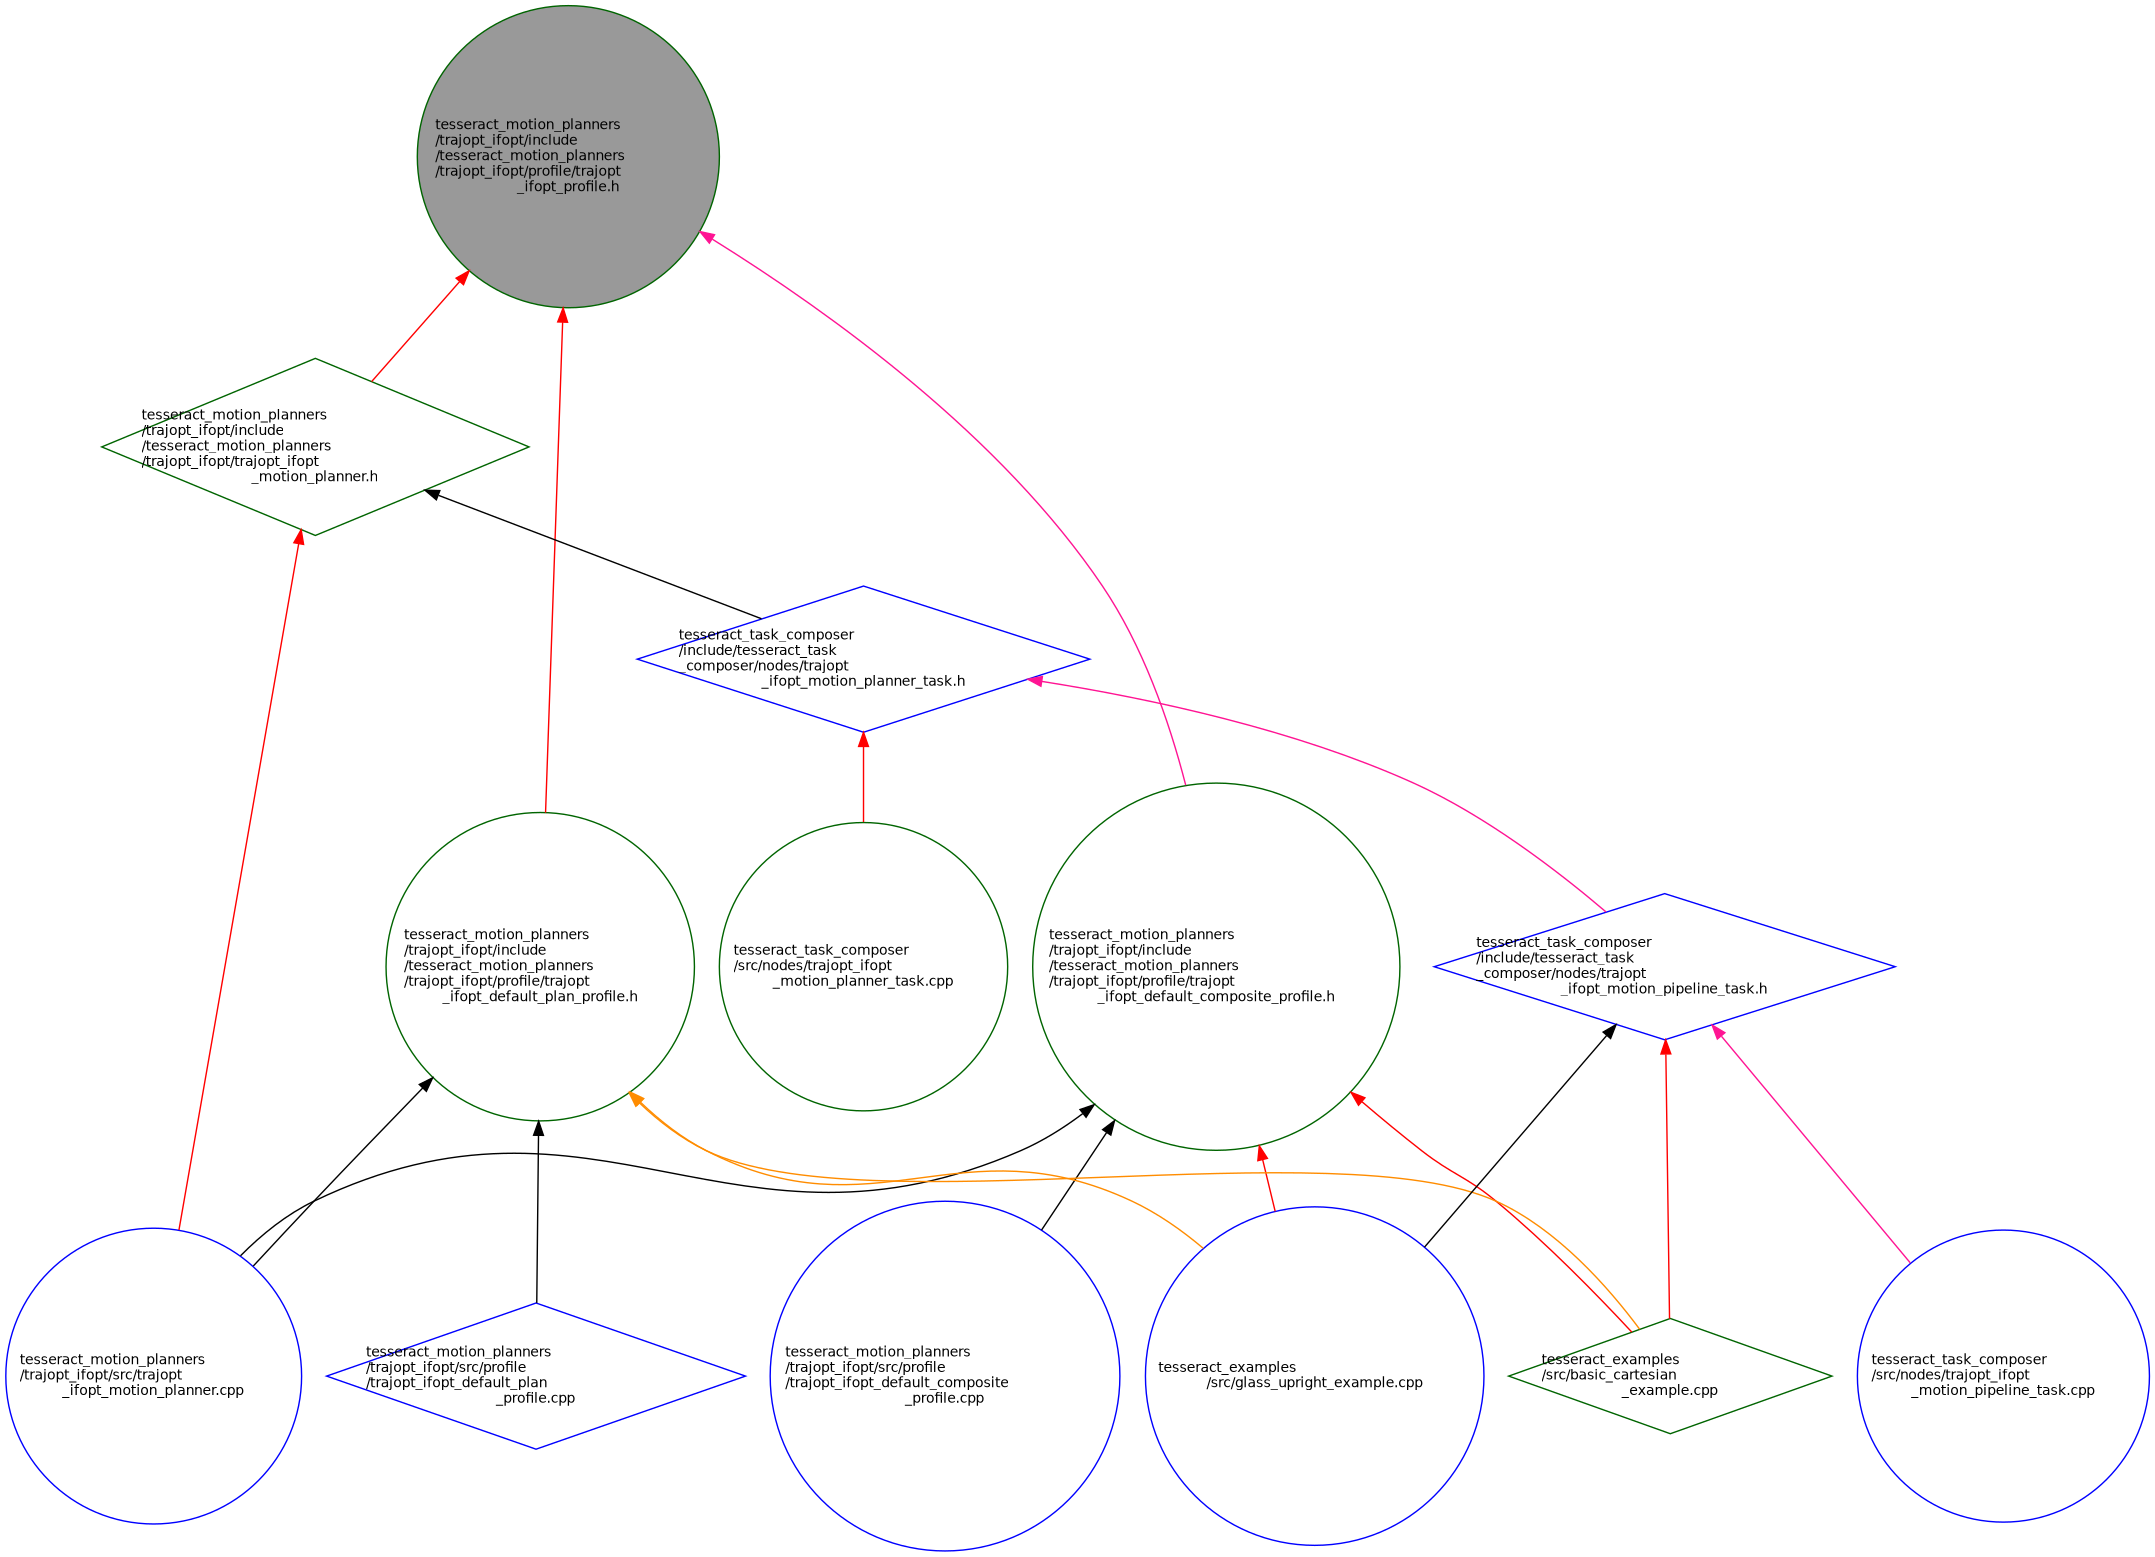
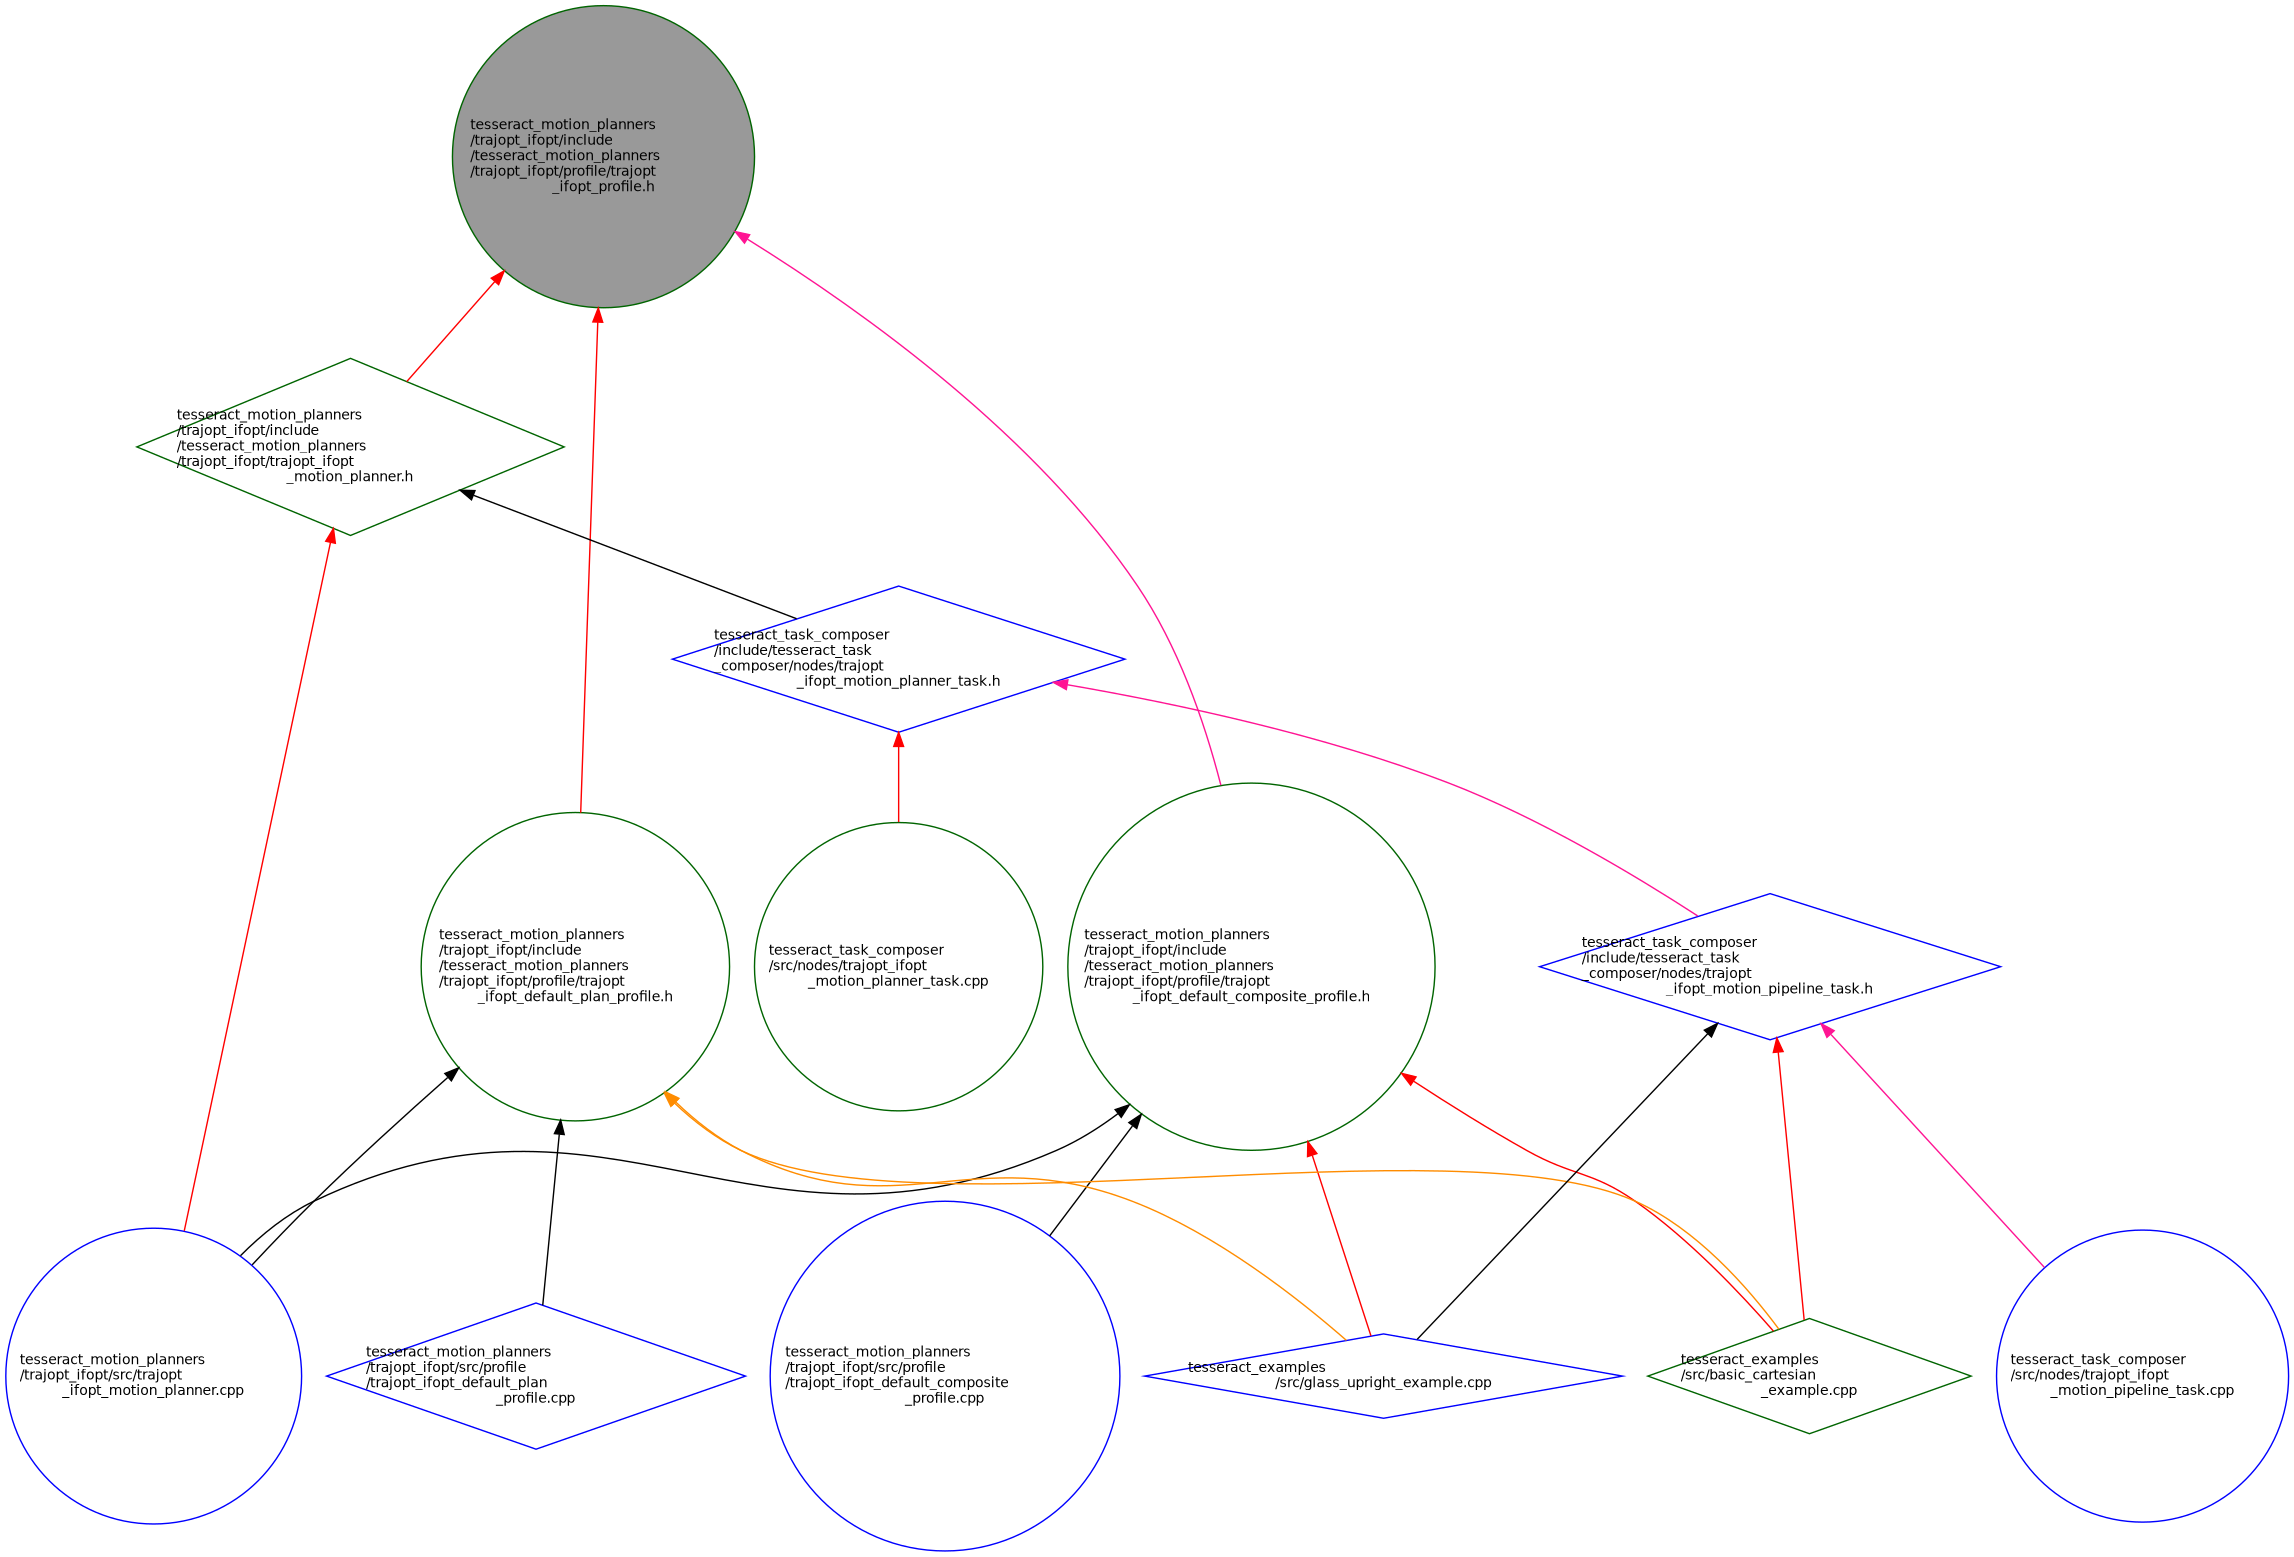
(1315, 1376) -> (1384, 1376)
